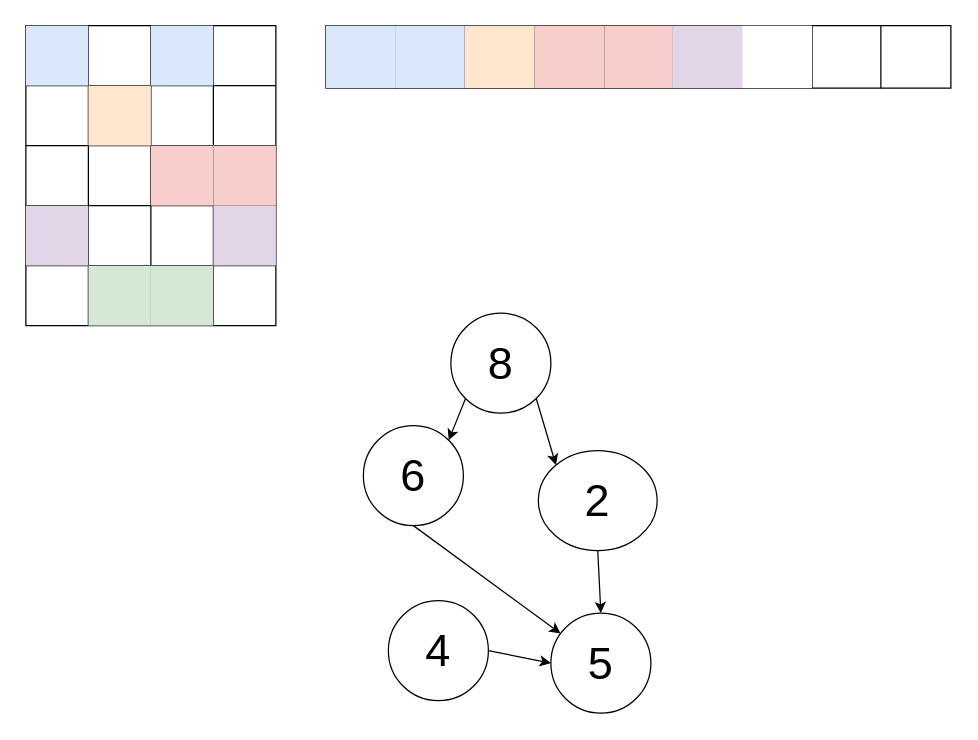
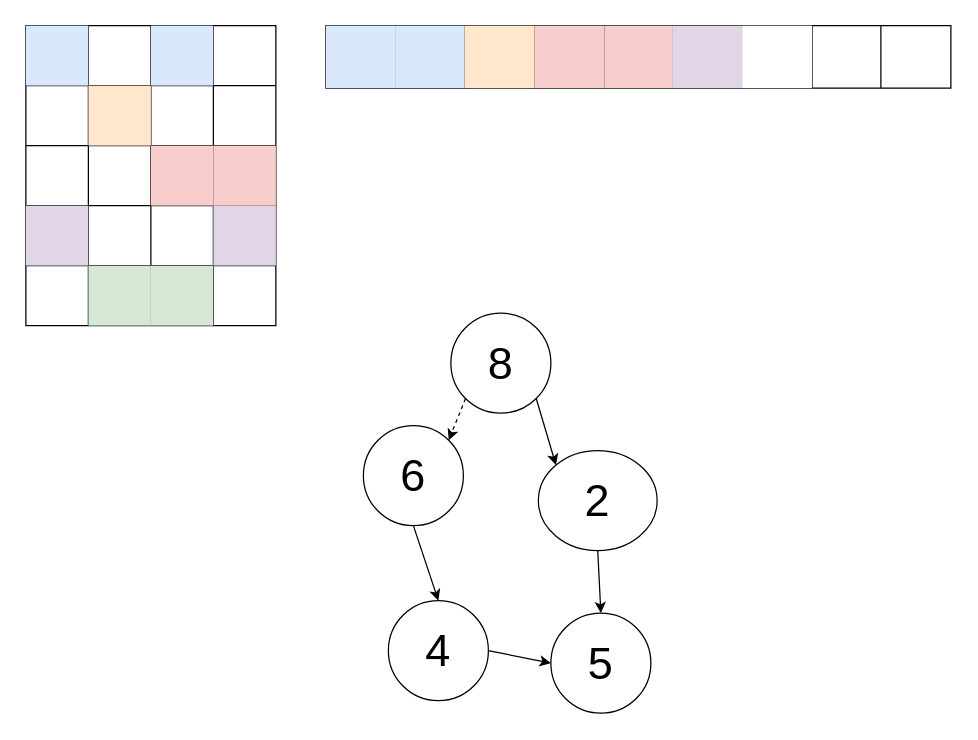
(458, 416) -> (458, 416)
(484, 577) -> (424, 559)
